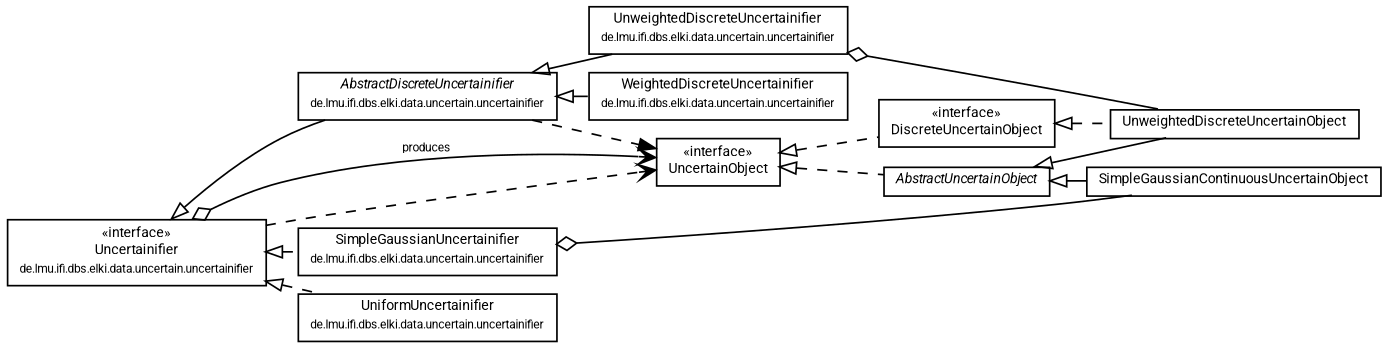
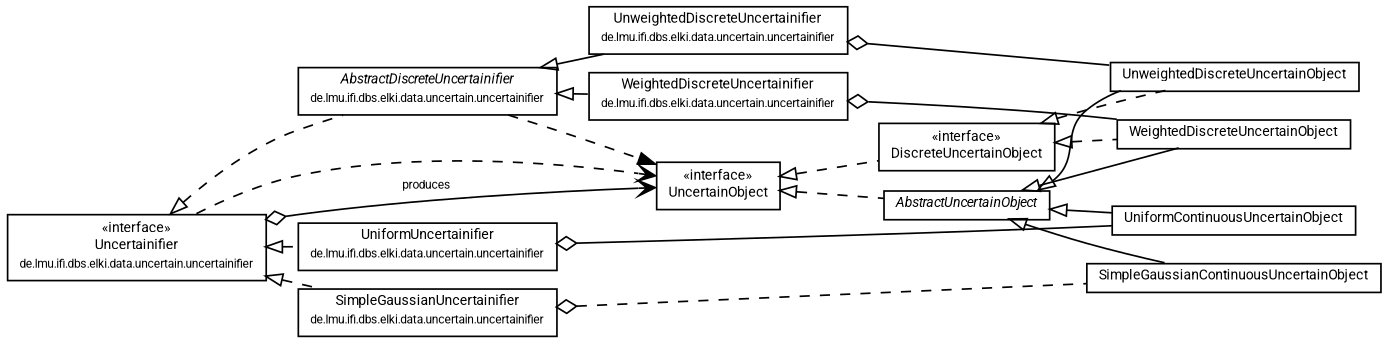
none -> (1234, 134)
(250, 156) -> (258, 149)
none -> (1234, 220)
(855, 223) -> (832, 295)
